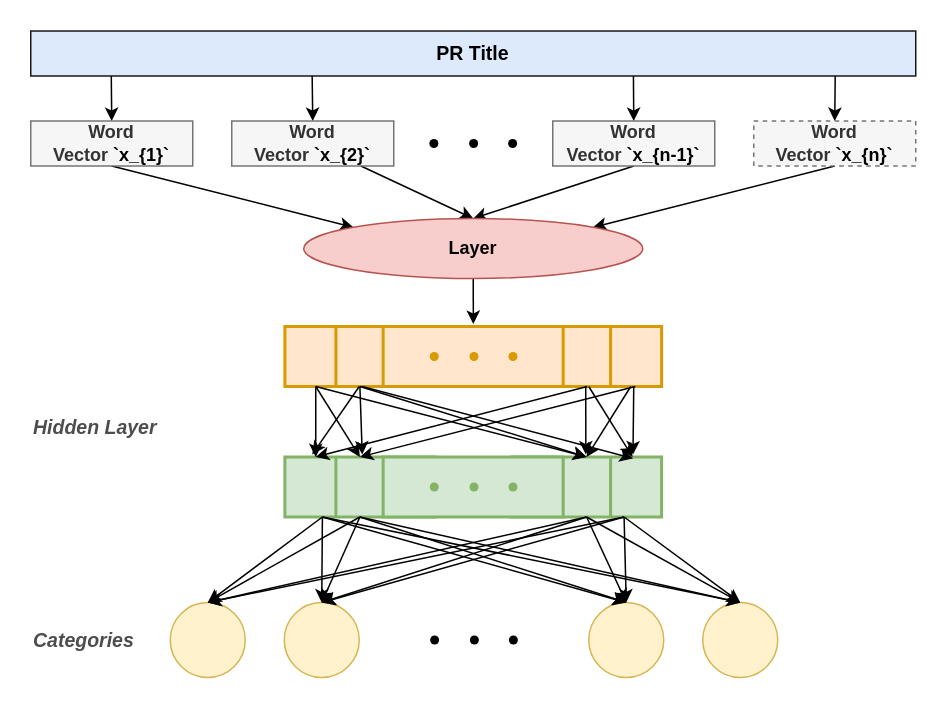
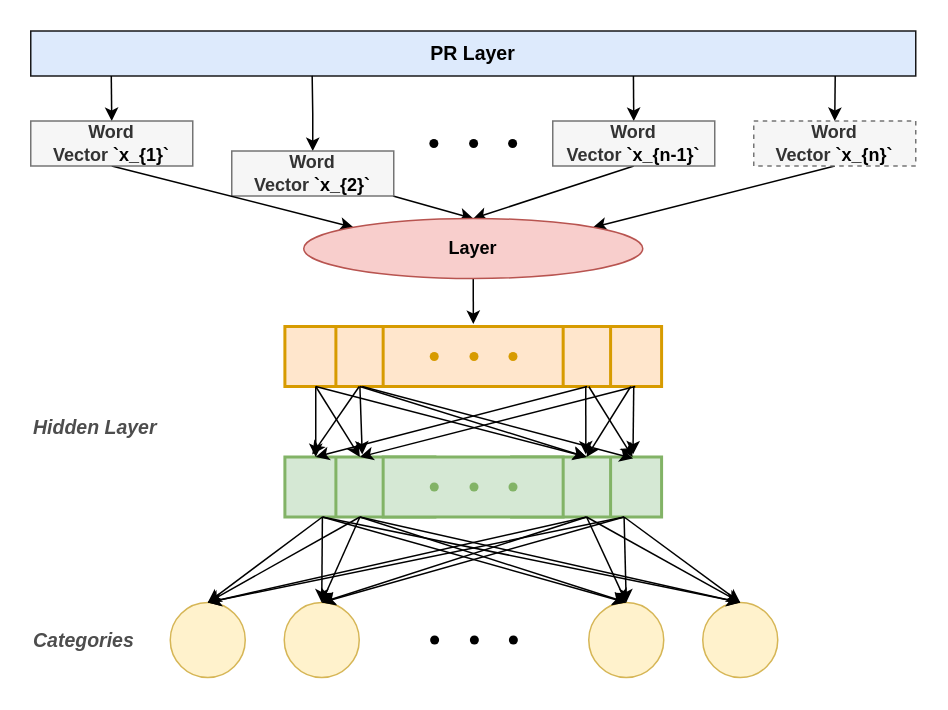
(473, 53) -> (473, 53)
(313, 143) -> (313, 173)
